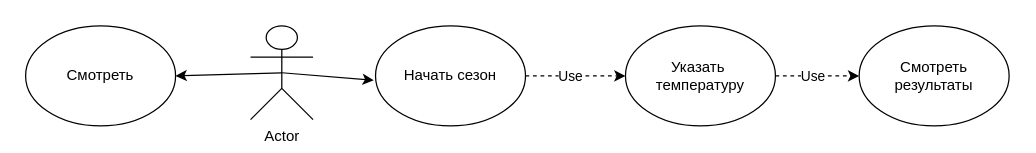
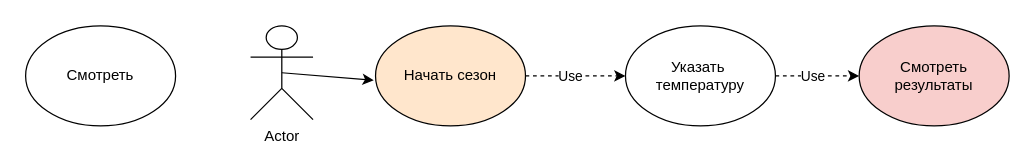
(231, 74) -> none
(451, 76) -> (451, 76)
(934, 76) -> (934, 76)
